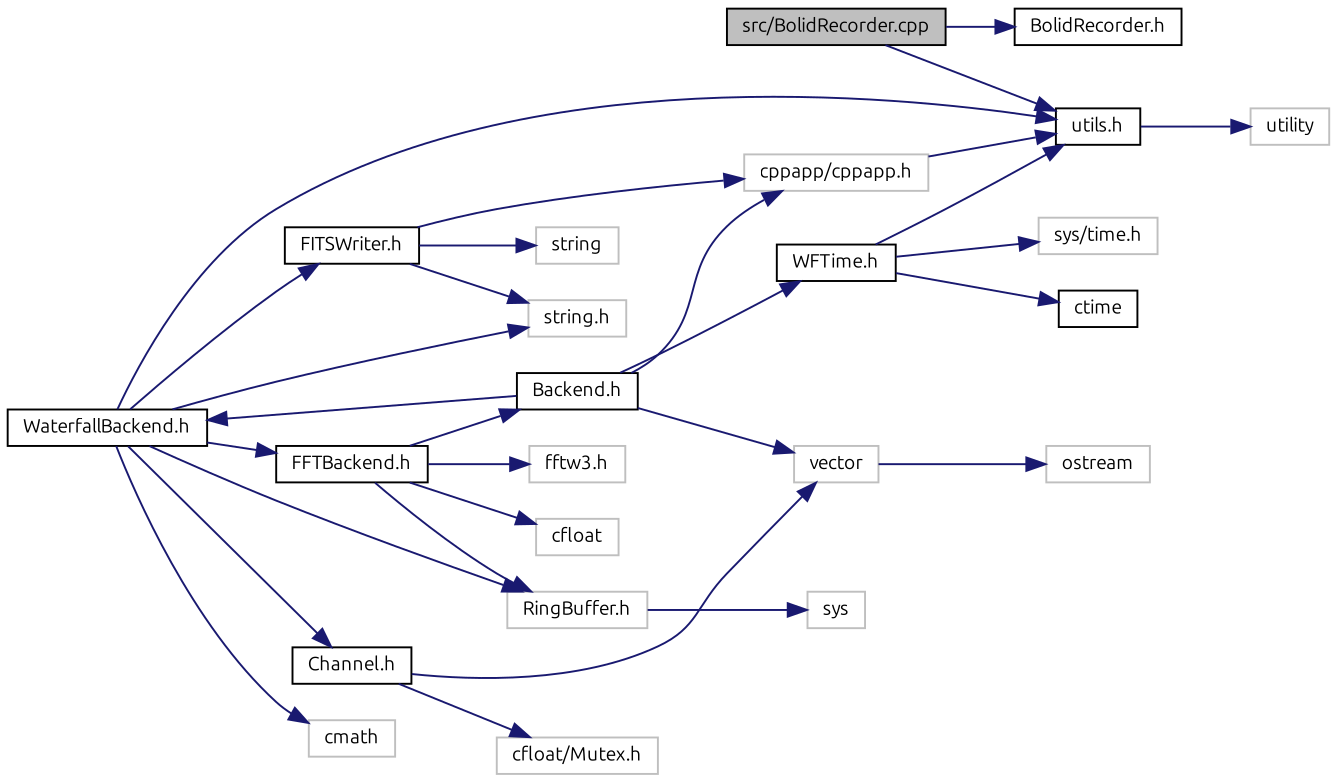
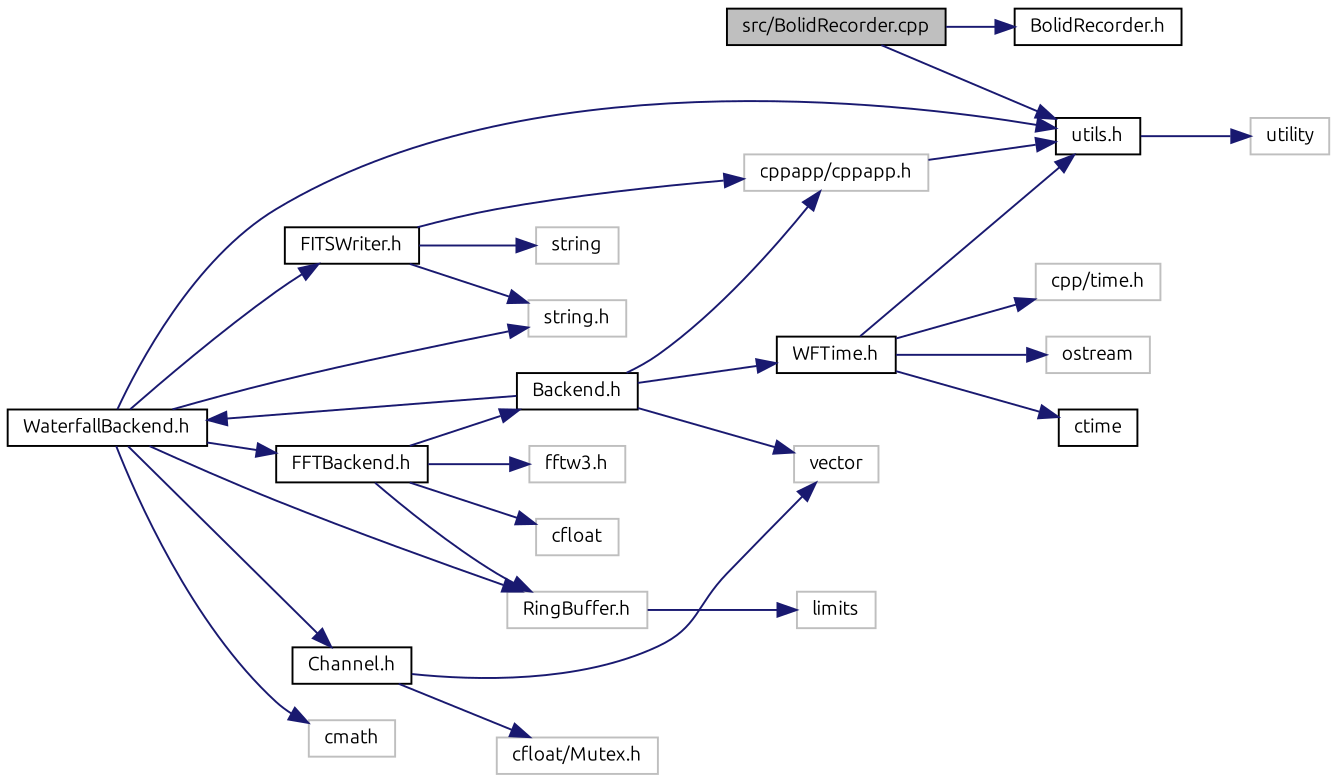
(1098, 236) -> (1098, 282)
(952, 464) -> (961, 355)
(836, 610) -> (836, 610)
